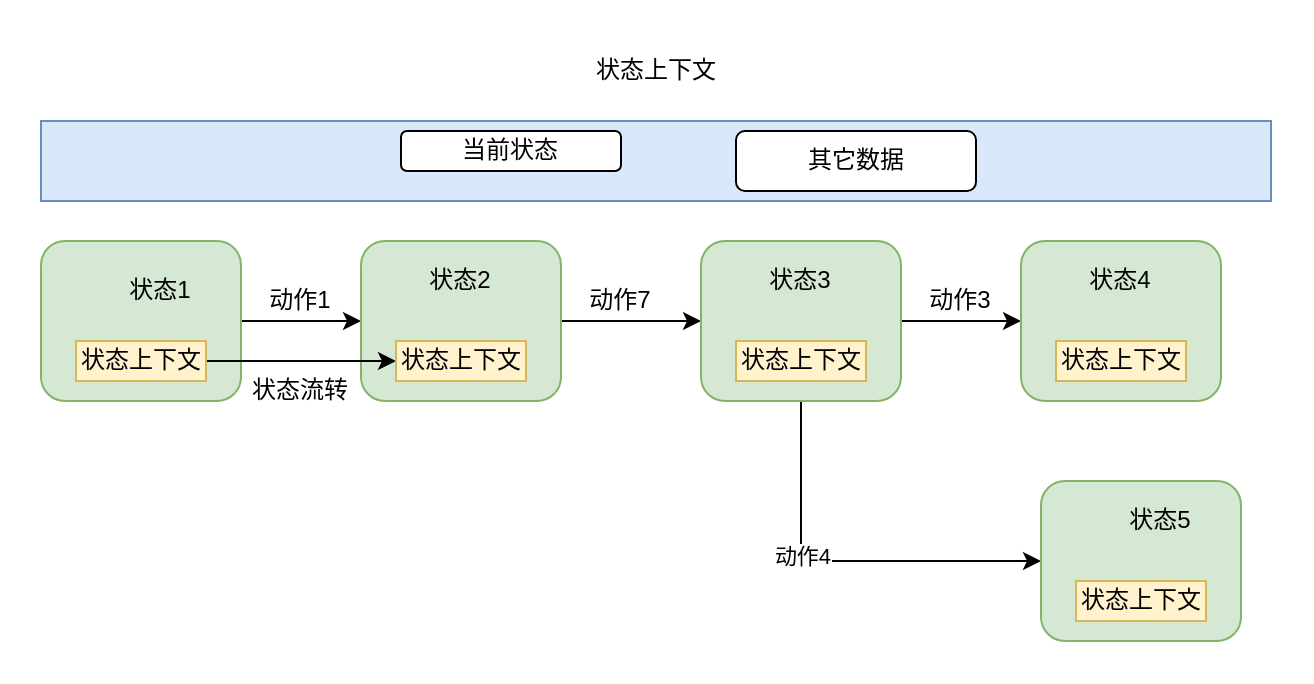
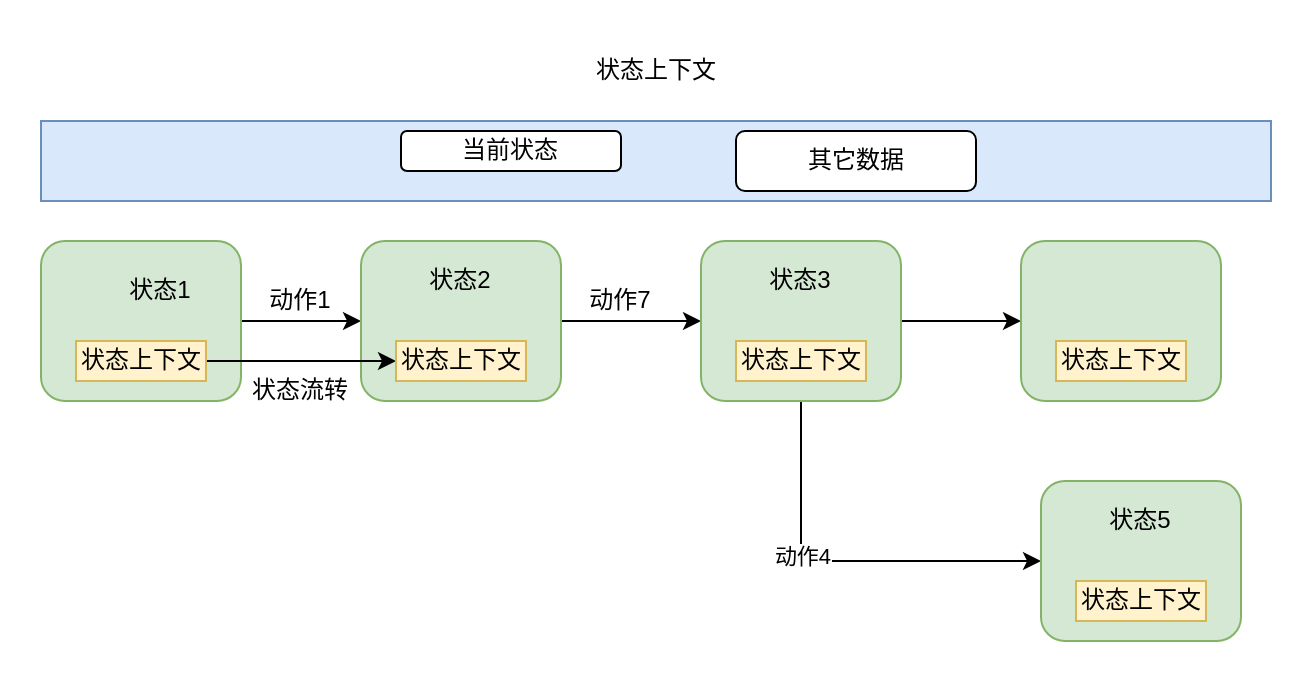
(1121, 281) -> none
(961, 301) -> none
(1161, 521) -> (1141, 521)
